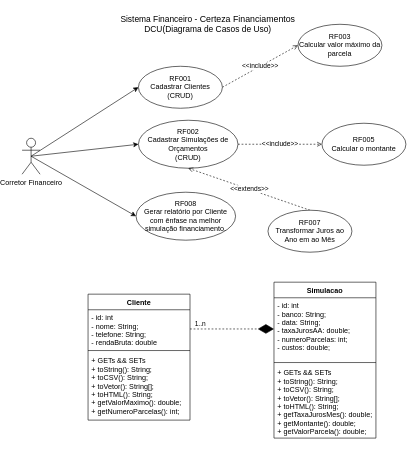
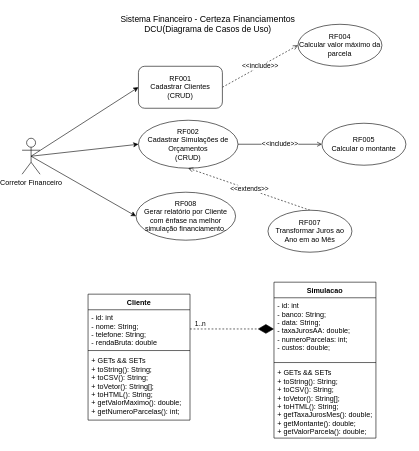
(340, 45) -> (340, 45)
(180, 87) -> (180, 87)
(308, 144) -> (308, 144)
